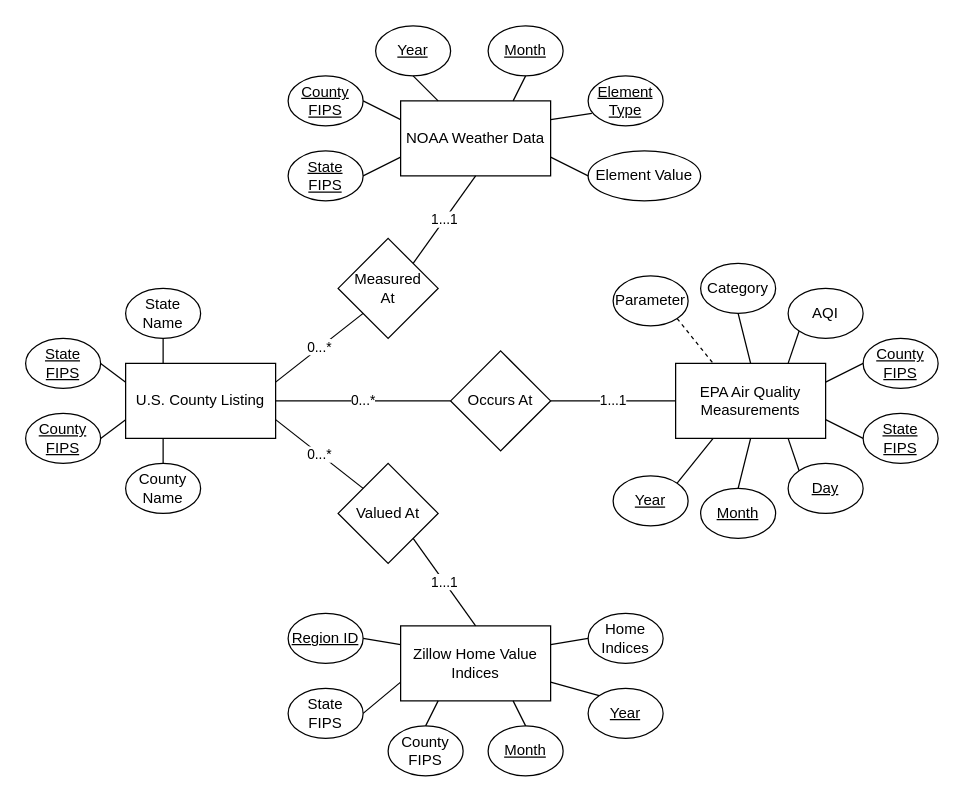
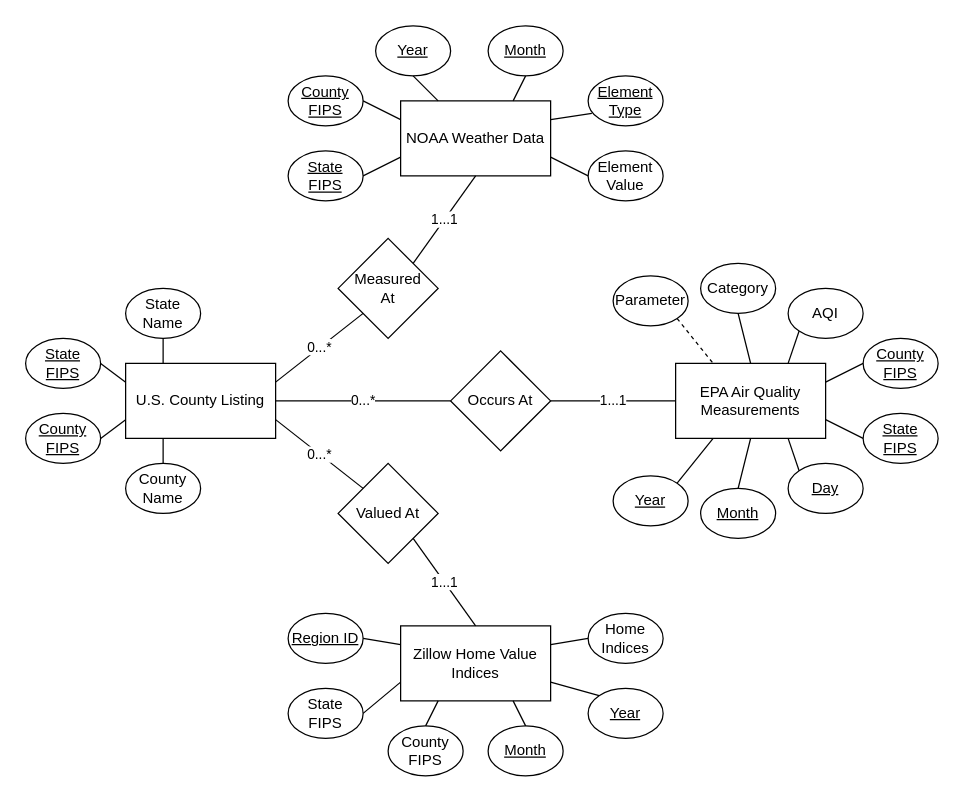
(644, 176) -> (626, 176)
